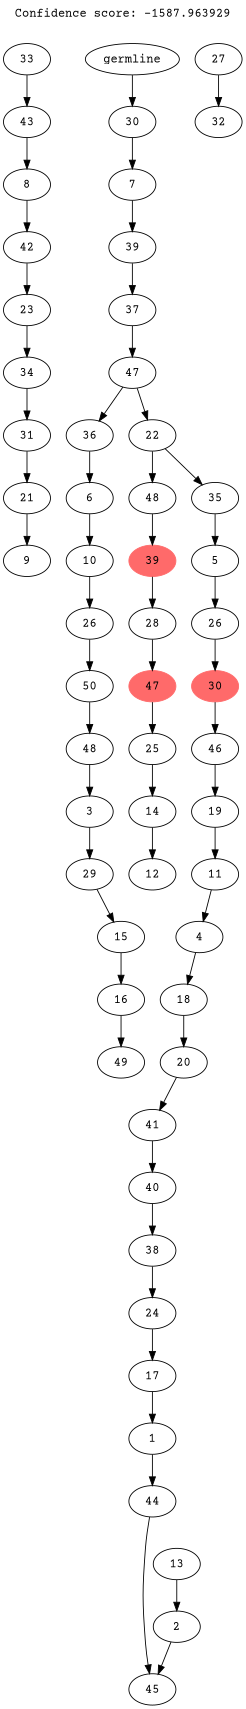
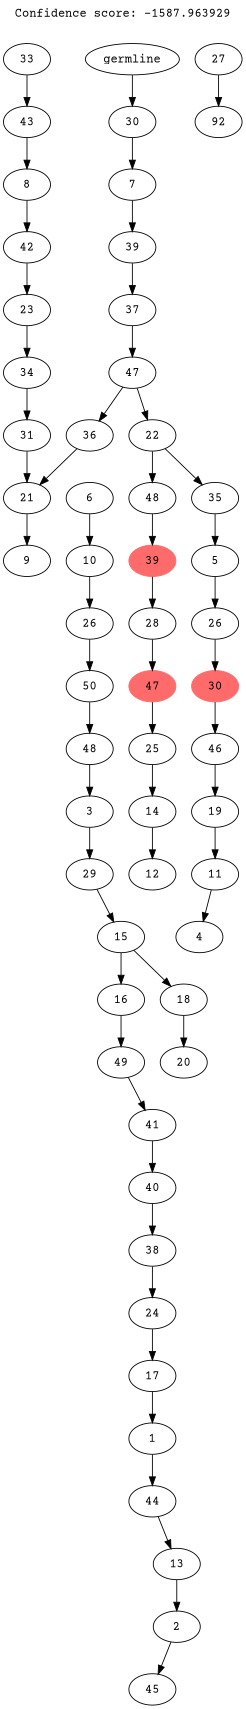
(219, 122) -> (219, 122)
(90, 462) -> (62, 464)
(193, 964) -> (149, 965)
(170, 1090) -> (135, 1090)
(143, 1591) -> (163, 1529)
